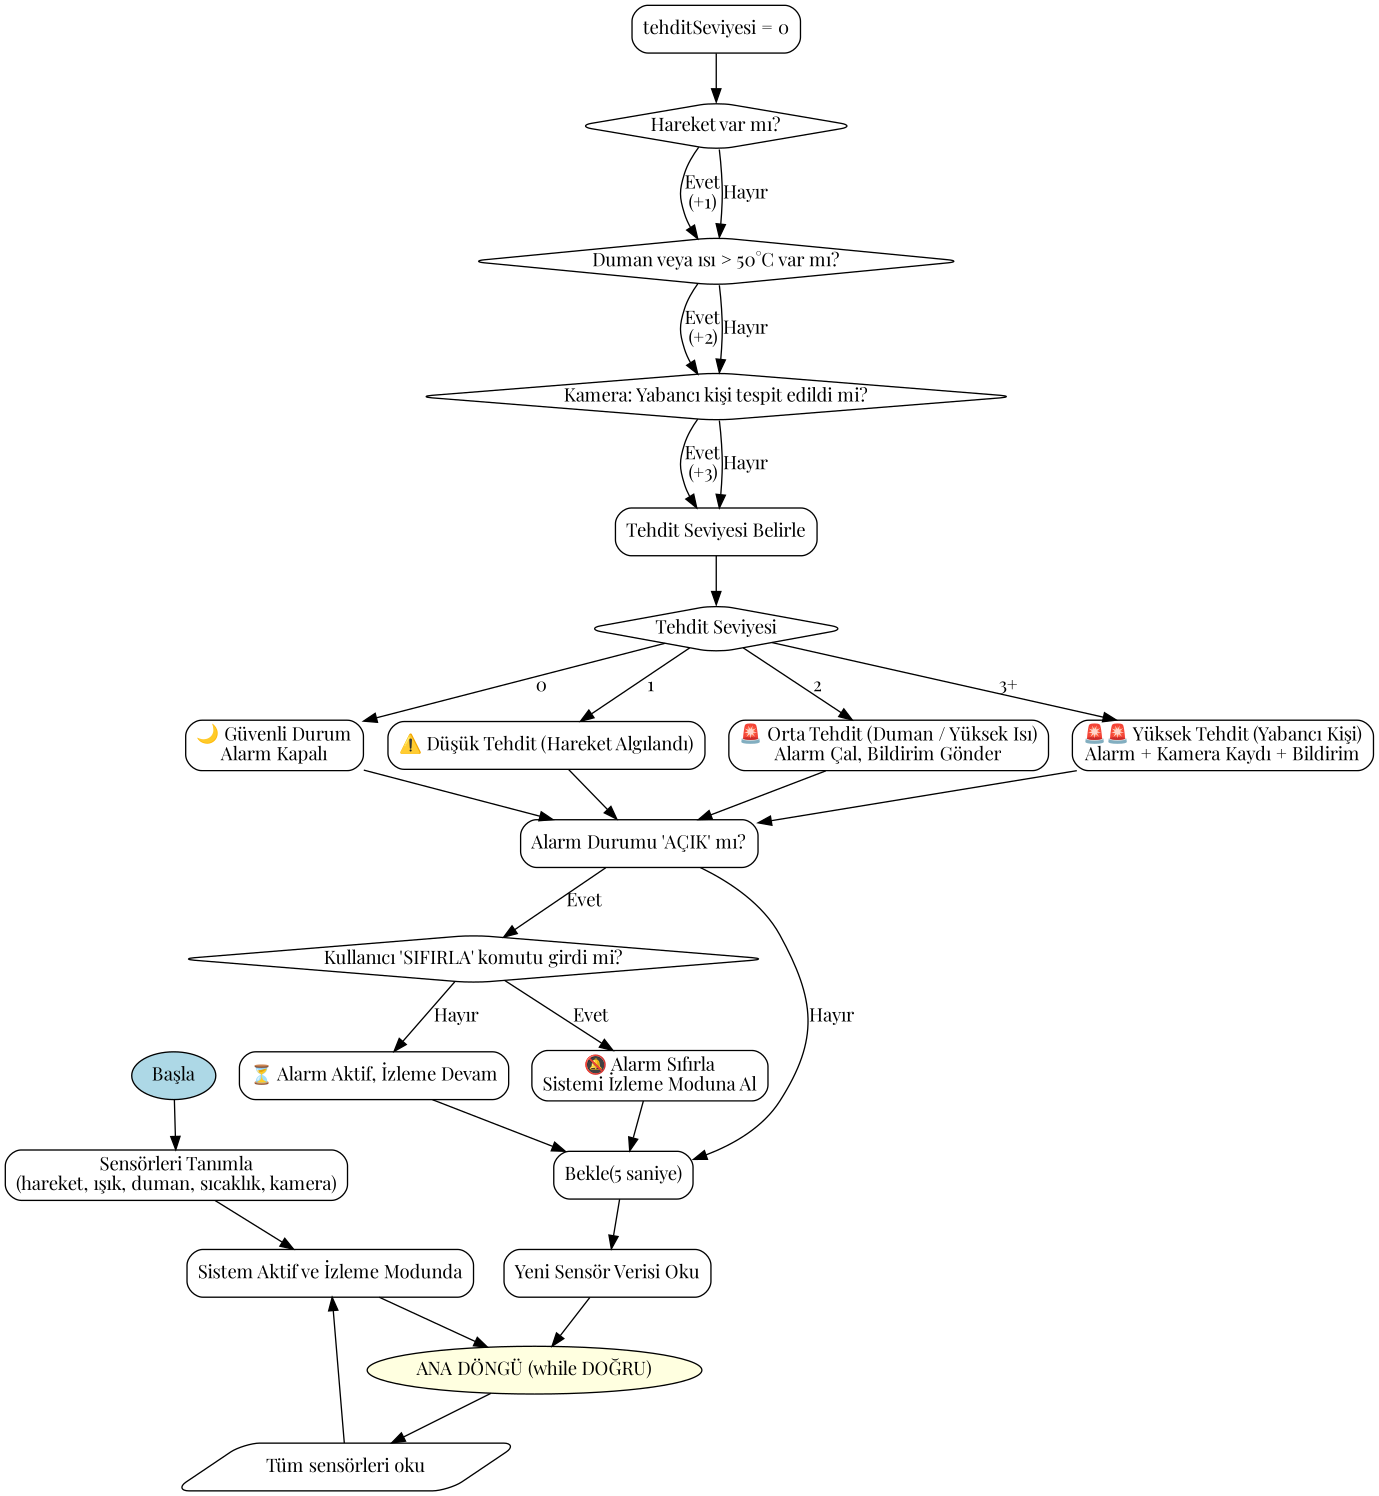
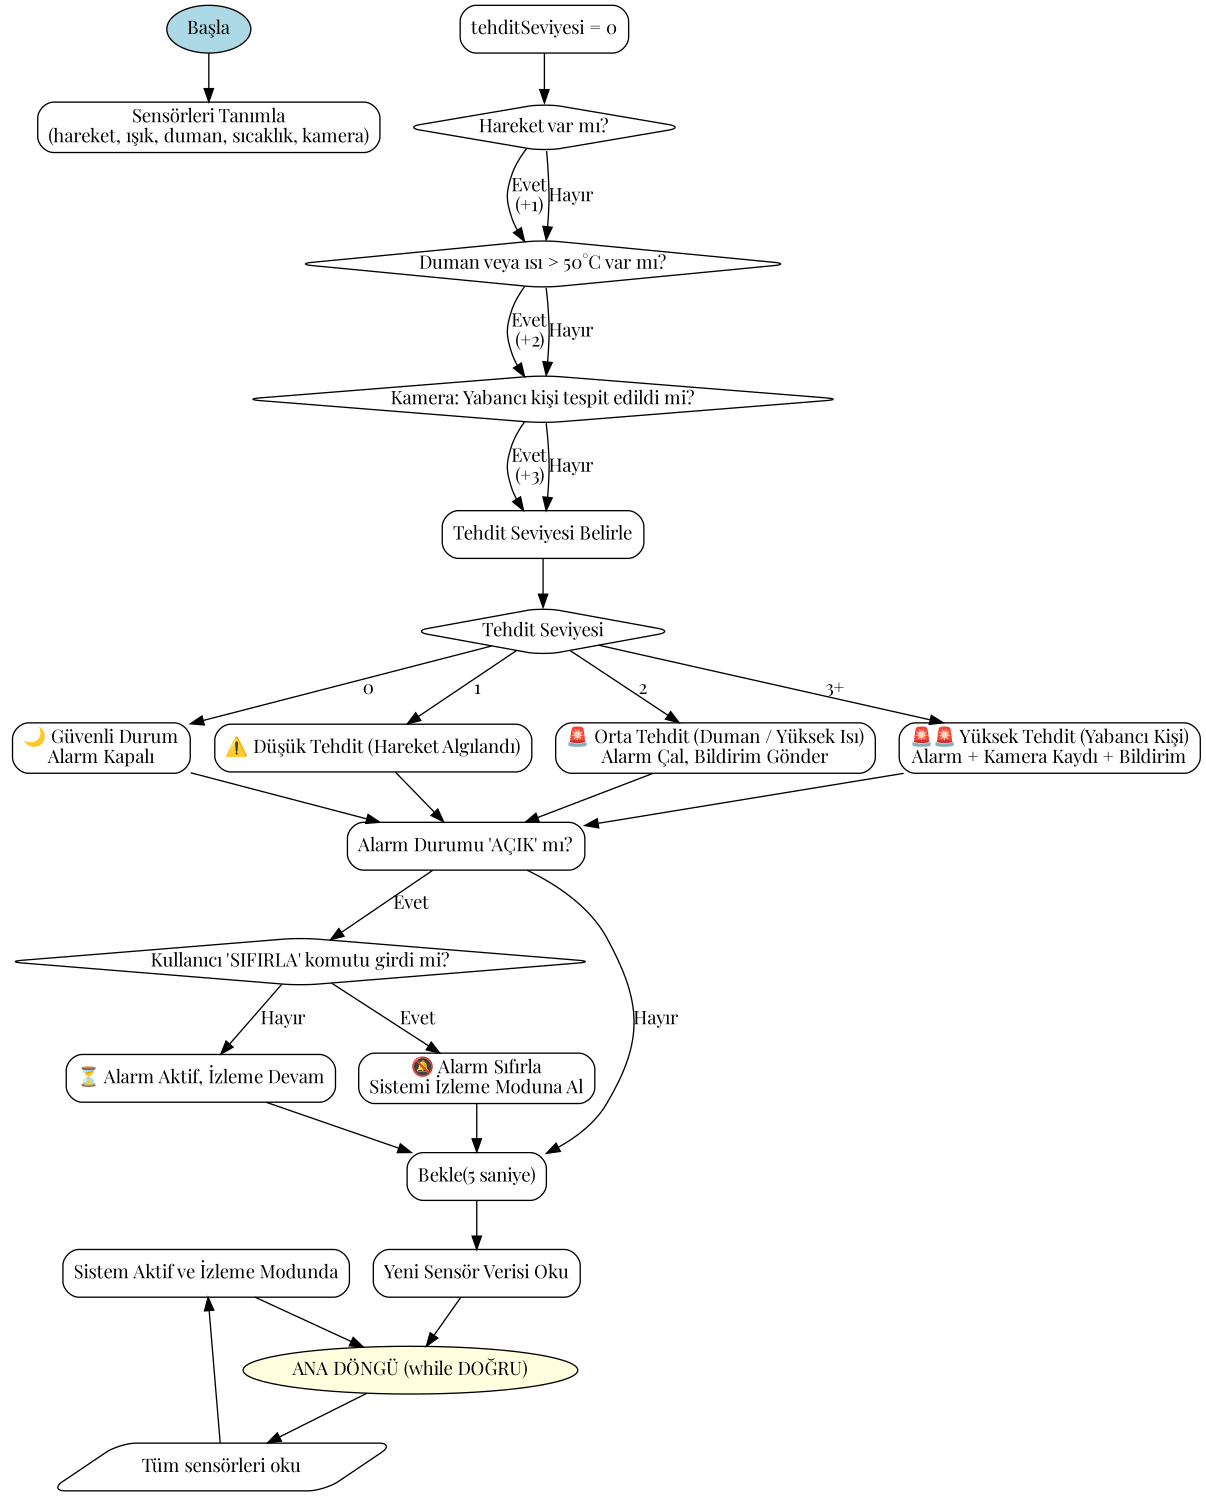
(249, 1221) -> none
